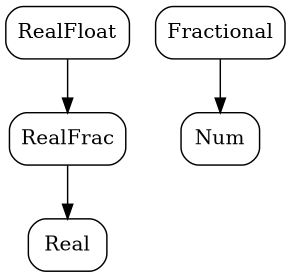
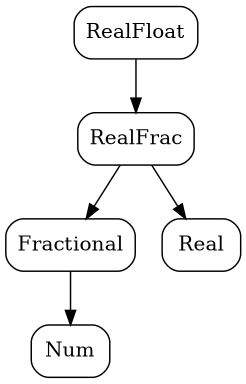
none -> (107, 186)
